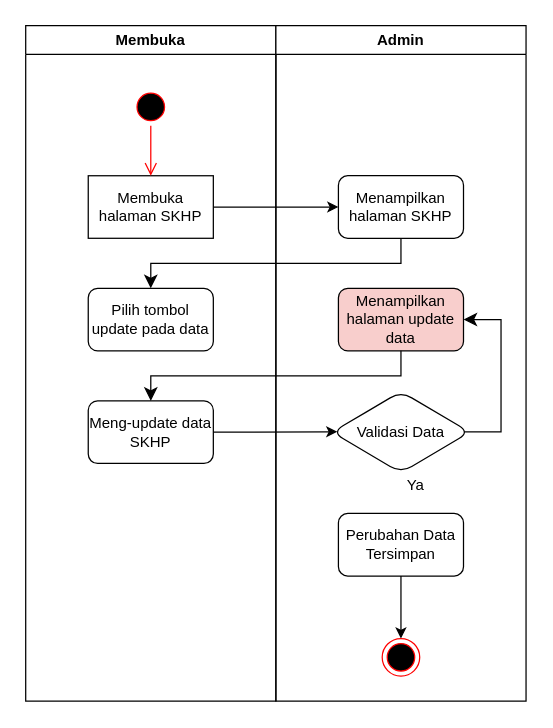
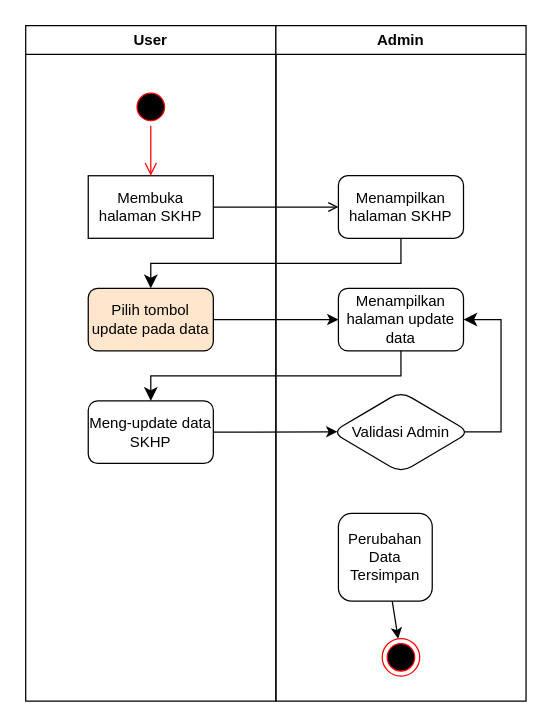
(151, 41) -> (151, 41)
(328, 207) -> (330, 207)
(151, 319) -> (151, 319)
none -> (271, 319)
(401, 319) -> (401, 319)
(401, 432) -> (401, 432)
(416, 485) -> none
(401, 544) -> (385, 557)
